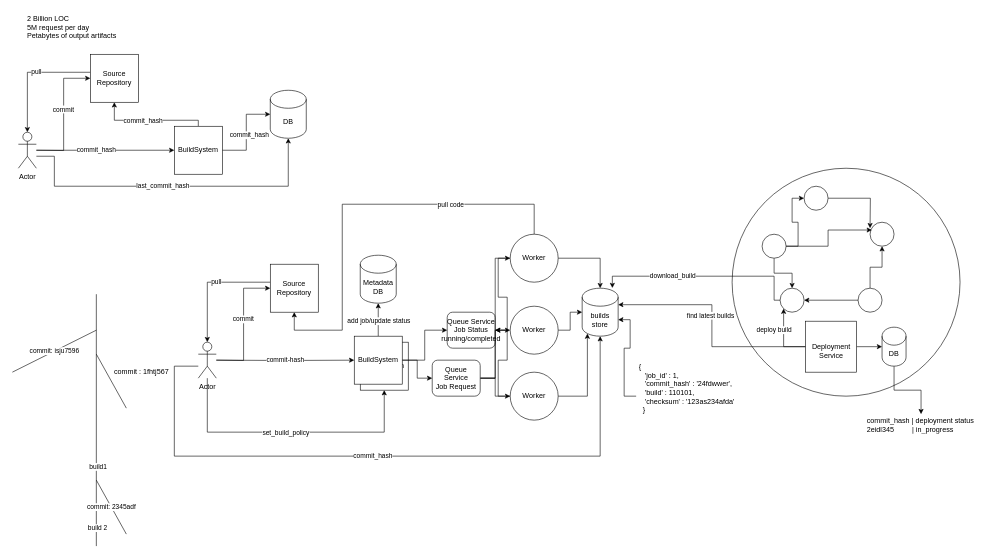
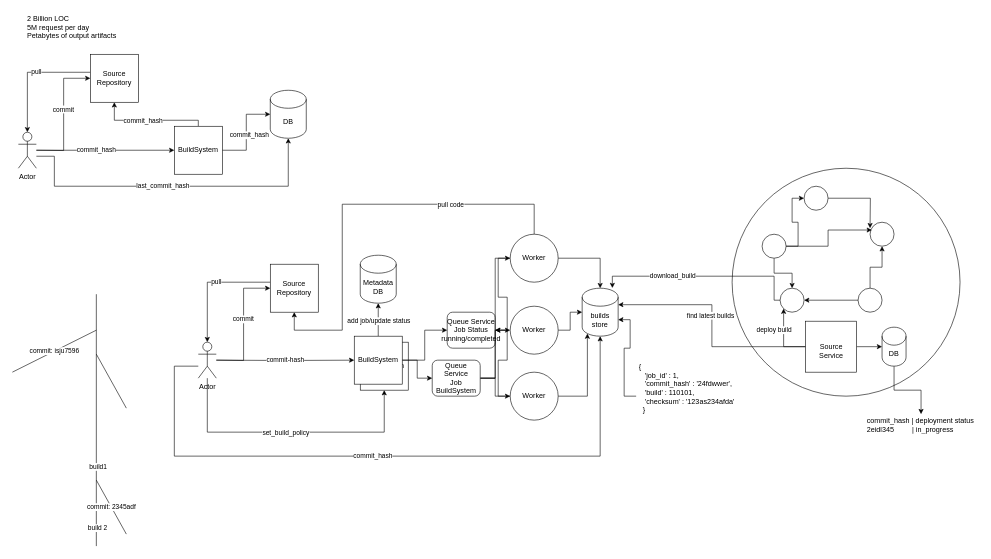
(832, 347) -> (832, 347)
(141, 372) -> none
(456, 378) -> (456, 378)
